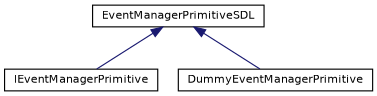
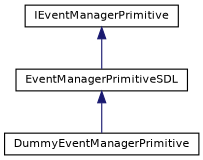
(125, 51) -> (102, 54)
